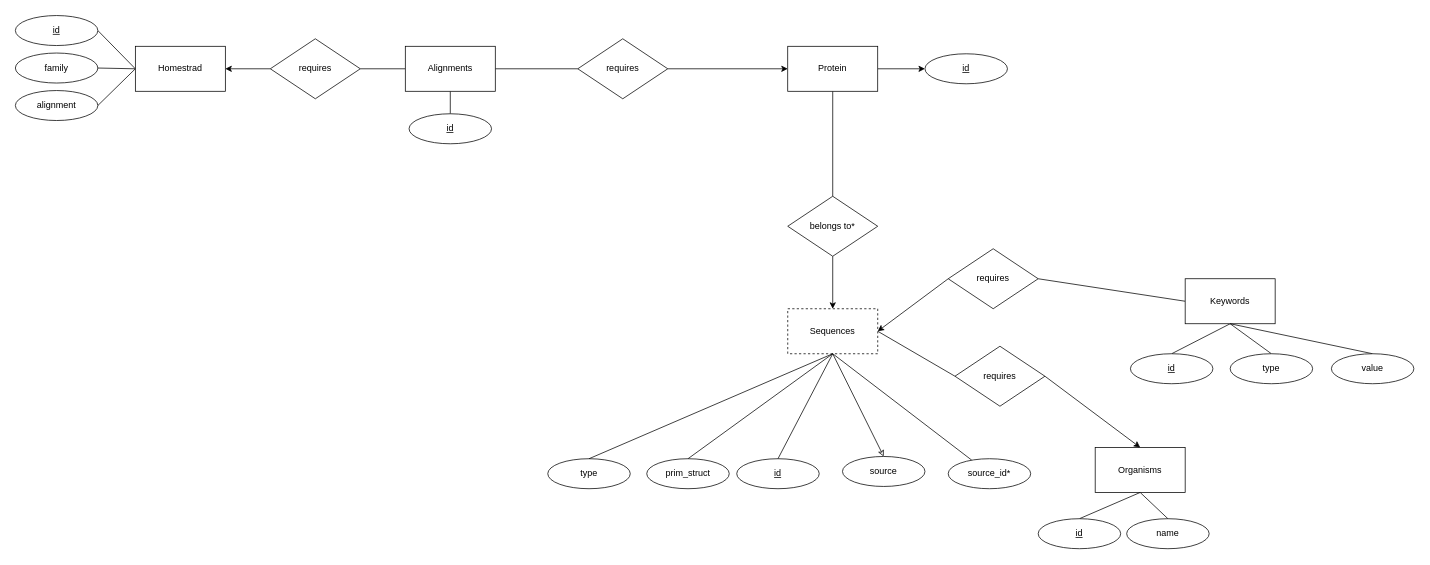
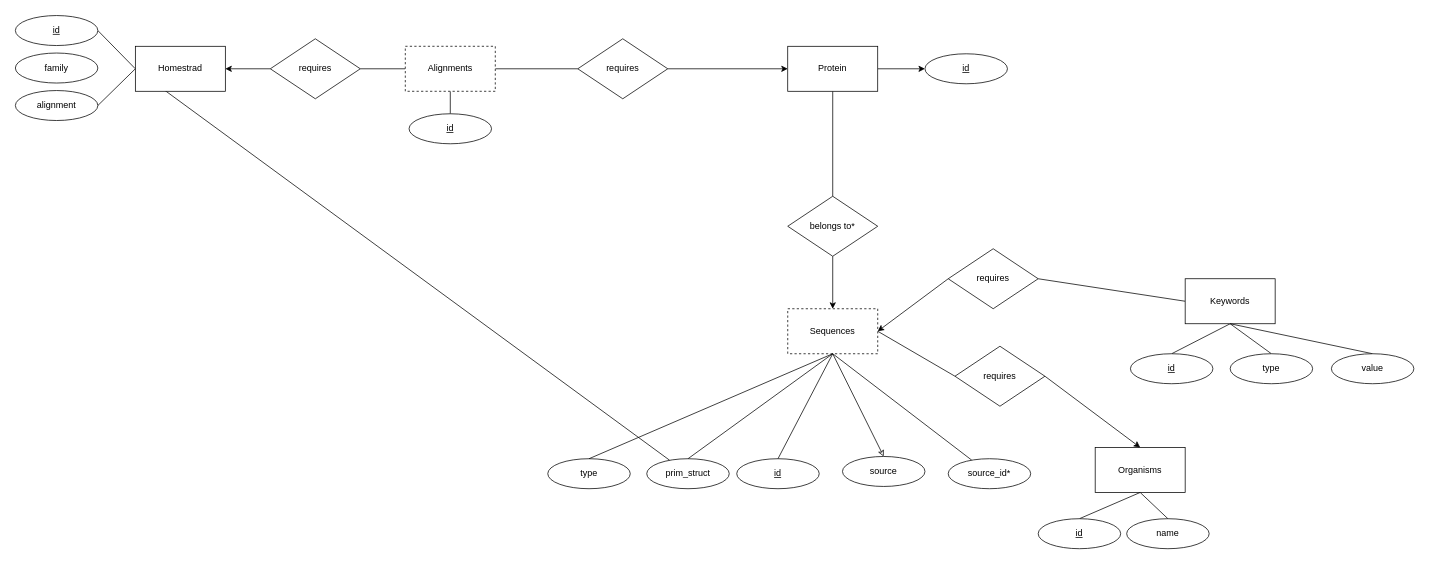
(115, 68) -> (417, 275)
(450, 69) -> (450, 69)
